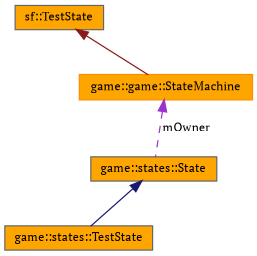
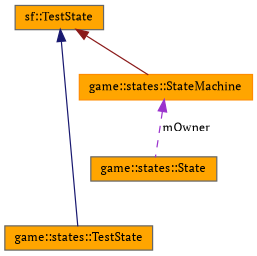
(166, 87) -> (166, 87)
(112, 207) -> (70, 134)
